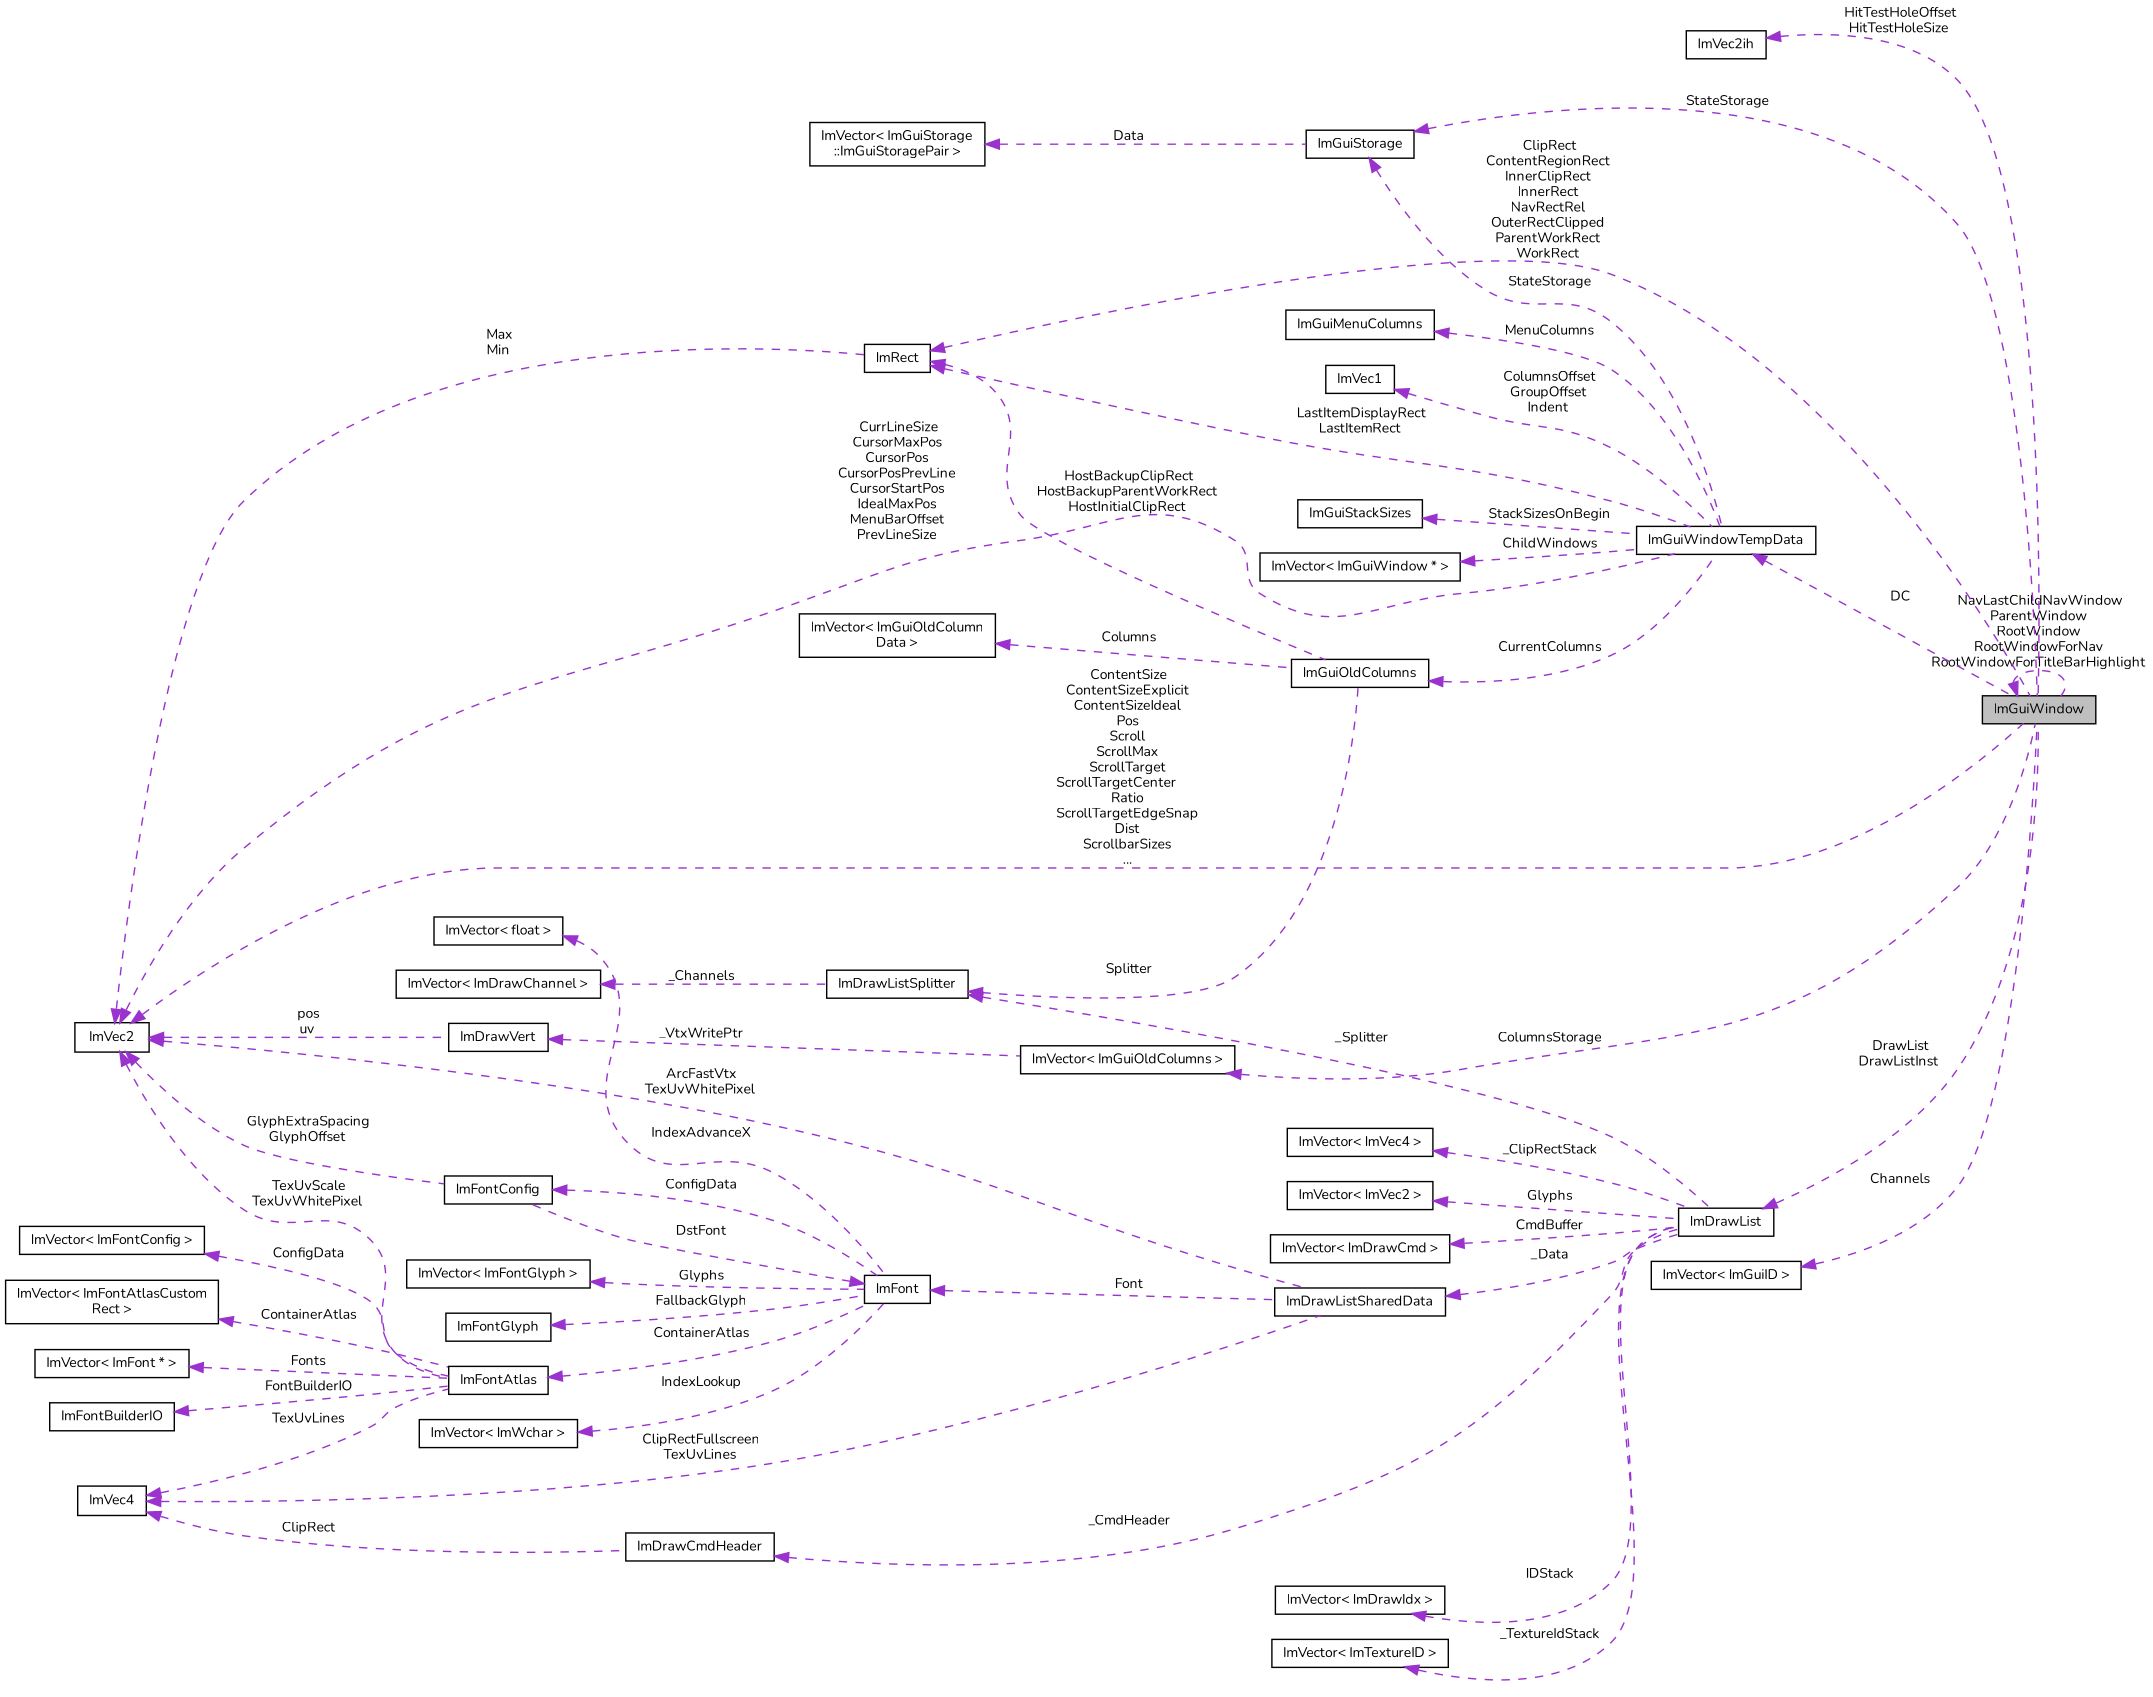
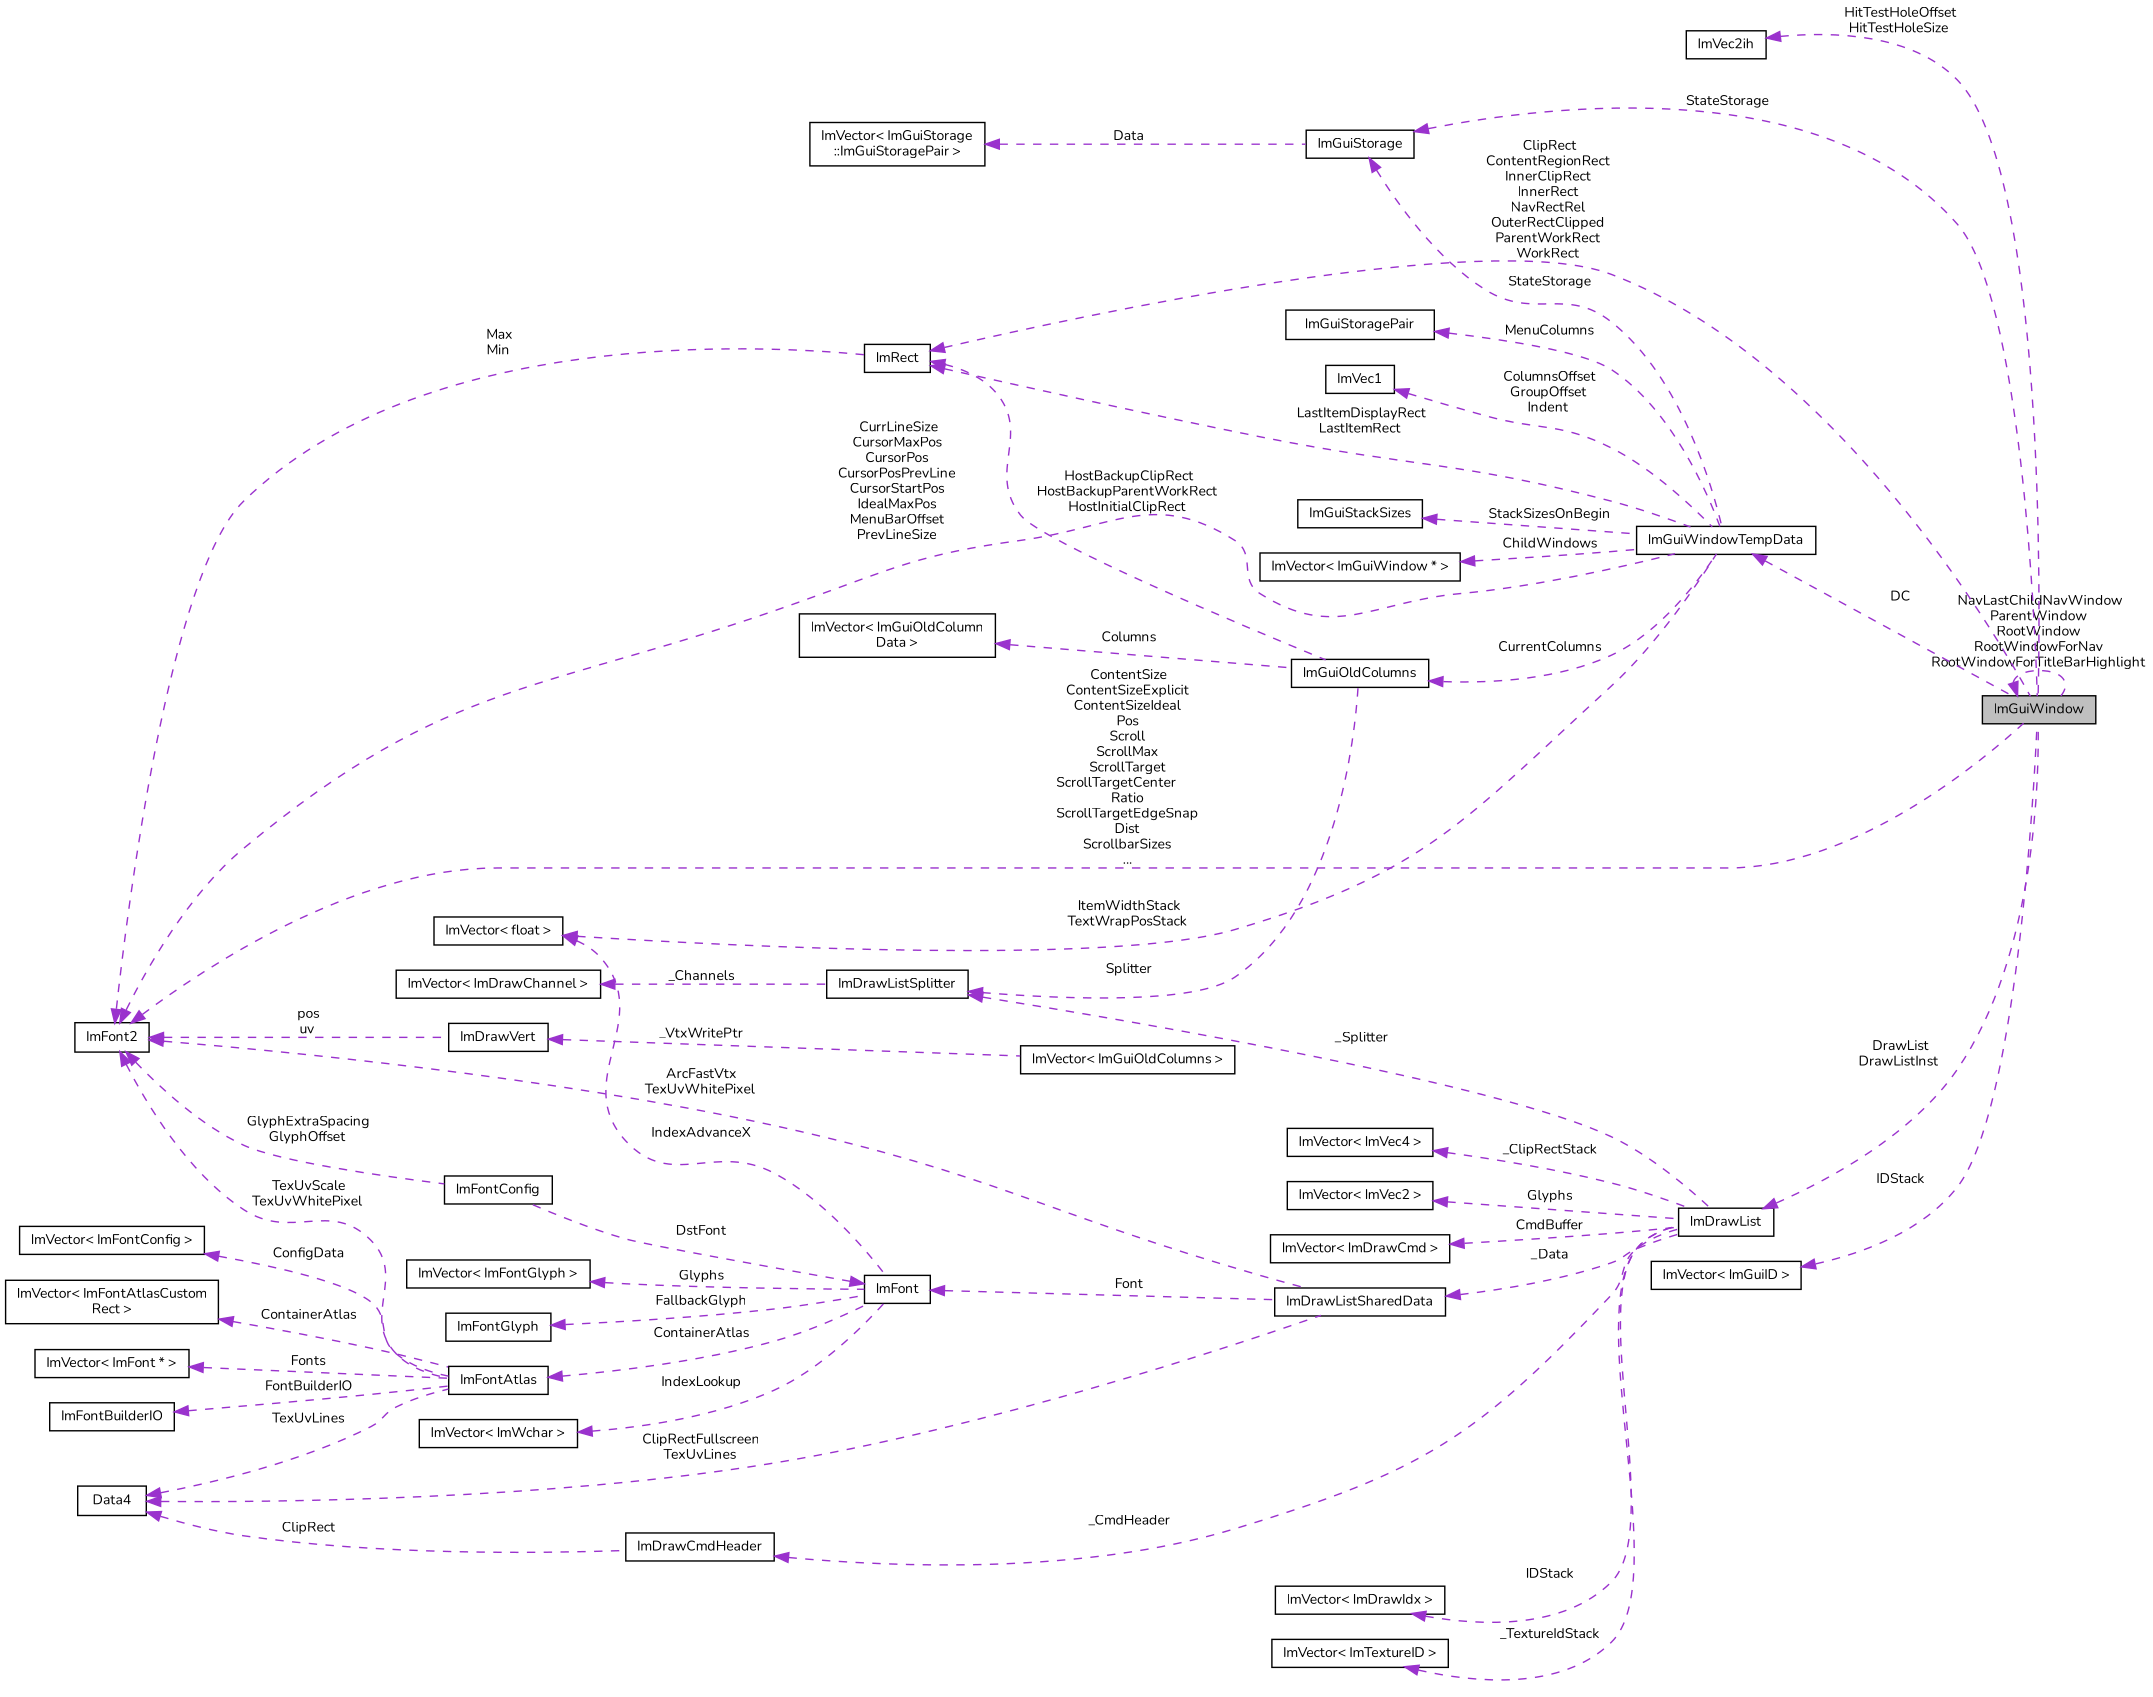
(1360, 325) -> (1360, 325)
none -> (1217, 933)
(1710, 1028) -> none
(112, 1037) -> (112, 1037)
(1899, 1179) -> (1899, 1179)
(729, 1209) -> none
(112, 1501) -> (112, 1501)
